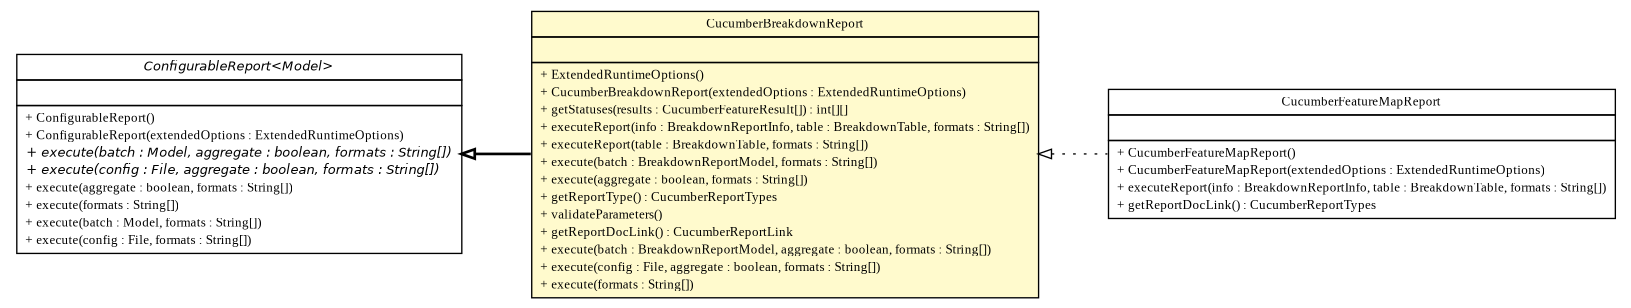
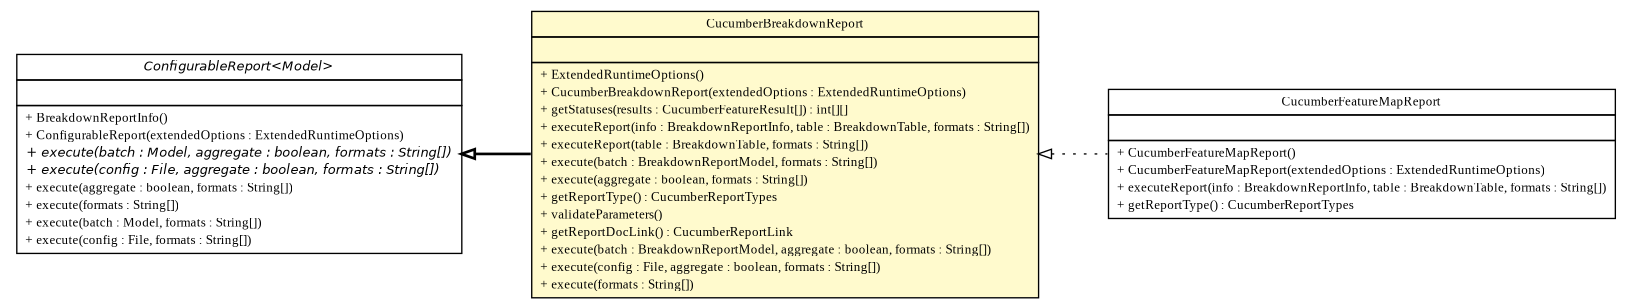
(90, 118) -> (97, 118)
(1247, 205) -> (1236, 205)
